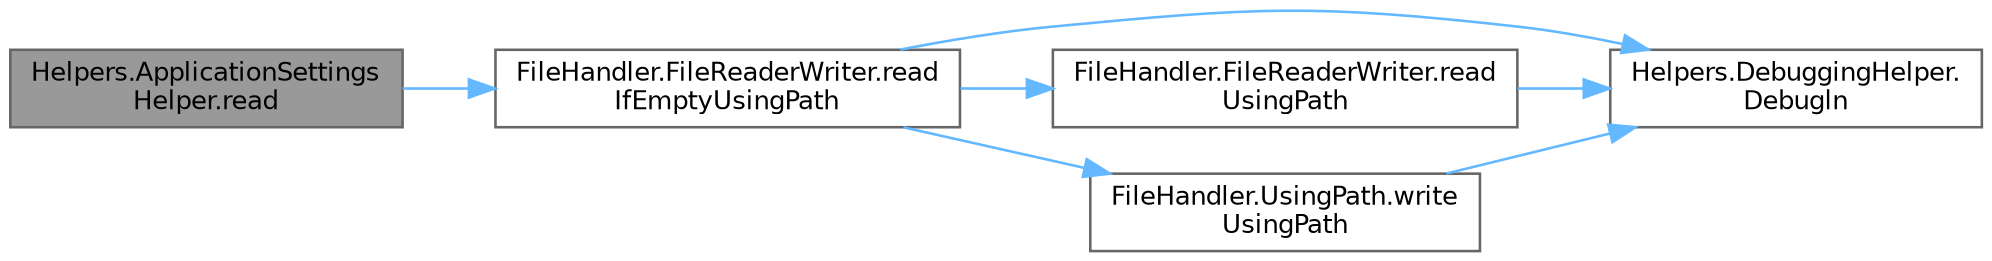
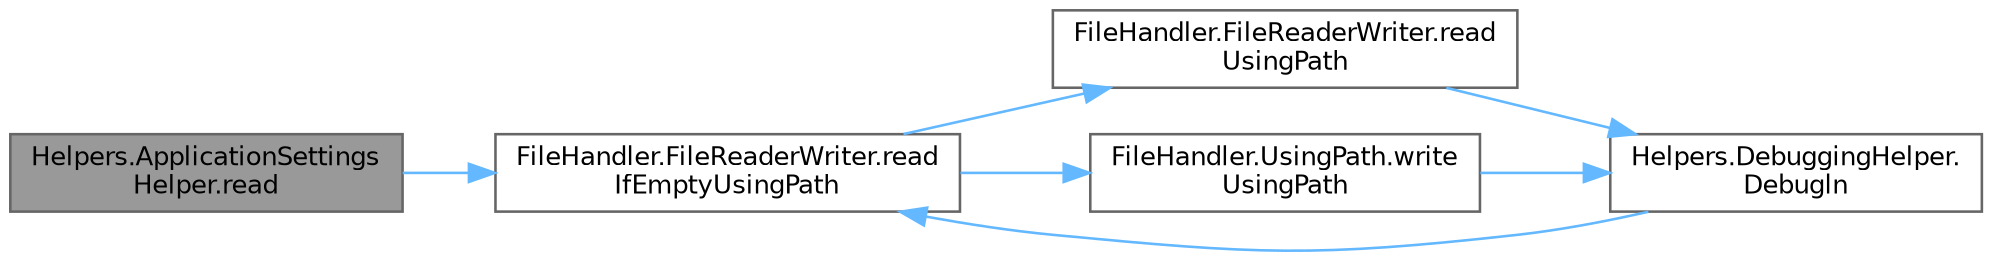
(1261, 11) -> (1287, 251)
